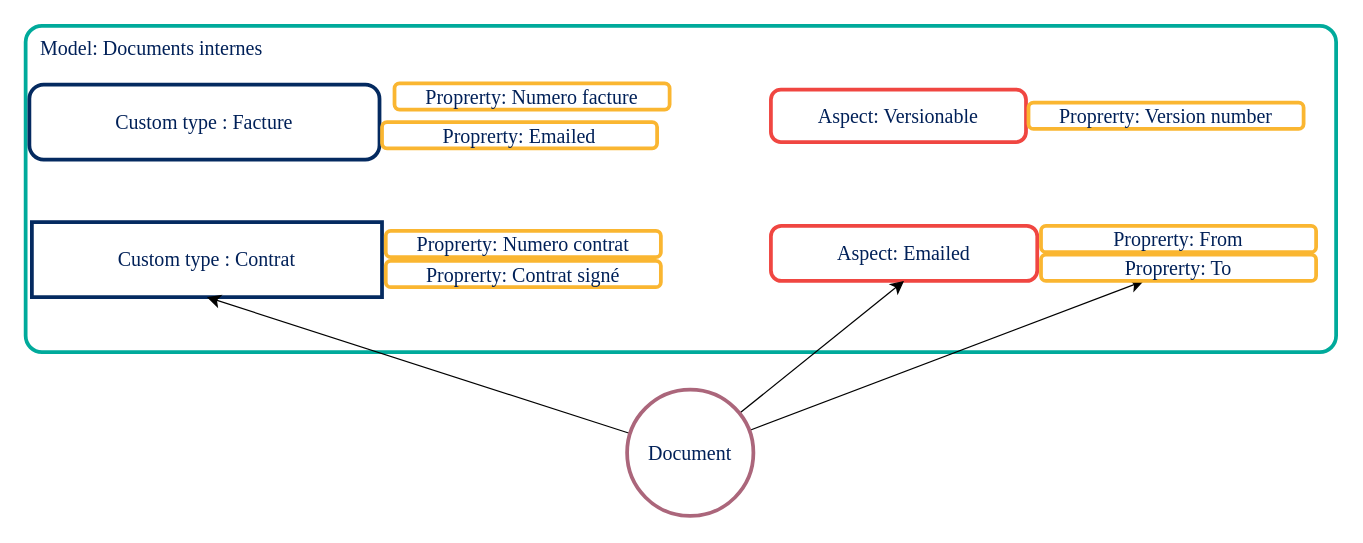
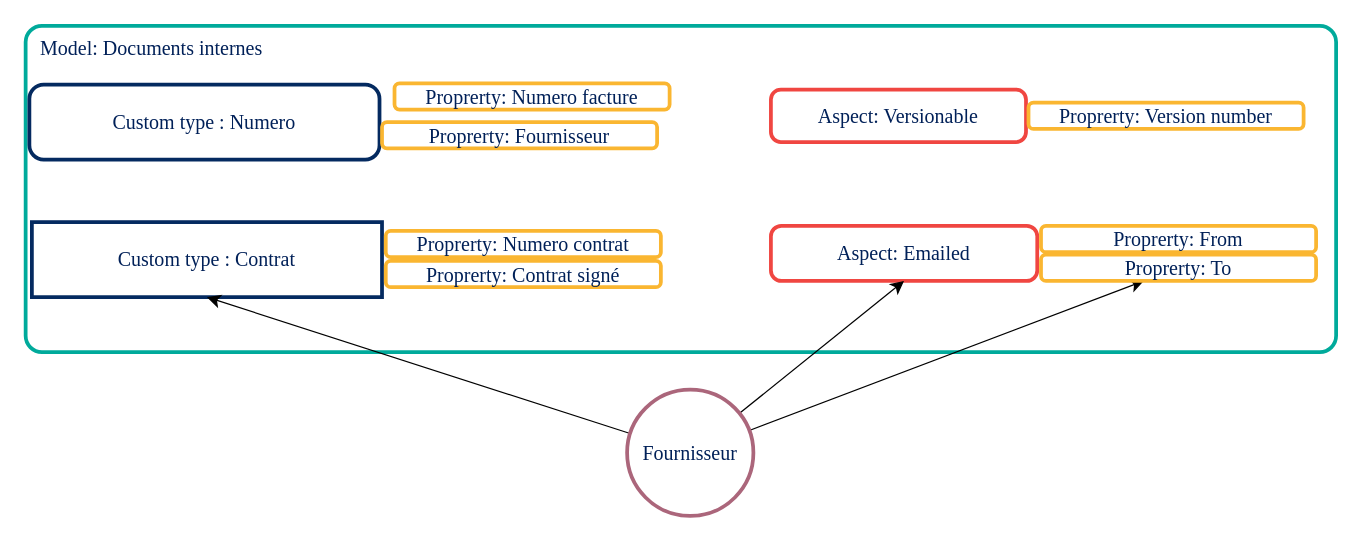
(204, 122) -> (204, 122)
(519, 136) -> (519, 136)
(690, 453) -> (690, 453)
